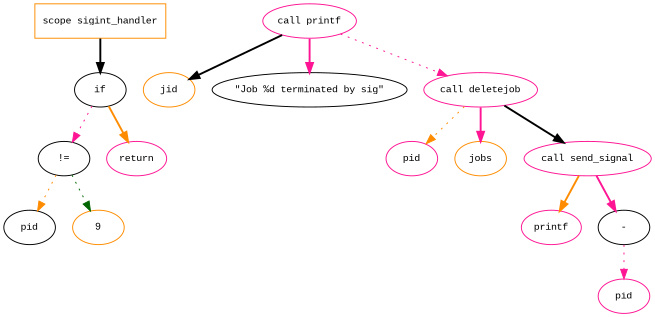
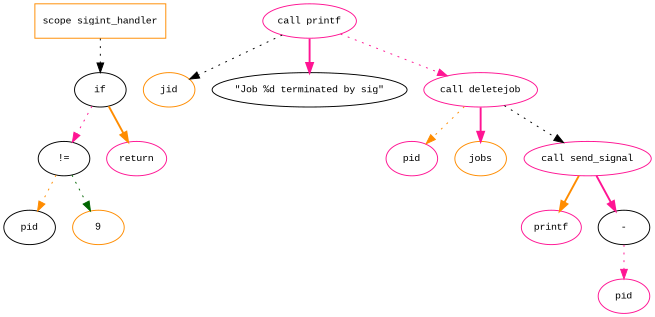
(100, 51) -> (100, 51)
(240, 55) -> (240, 55)
(530, 122) -> (530, 122)
